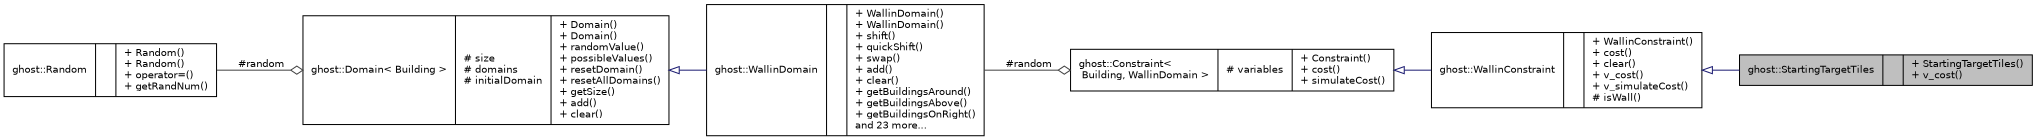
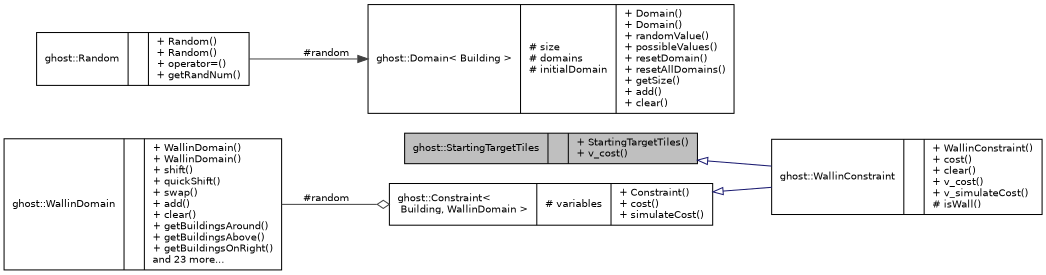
(254, 70) -> (303, 59)
(693, 70) -> none
(1726, 70) -> (740, 164)
